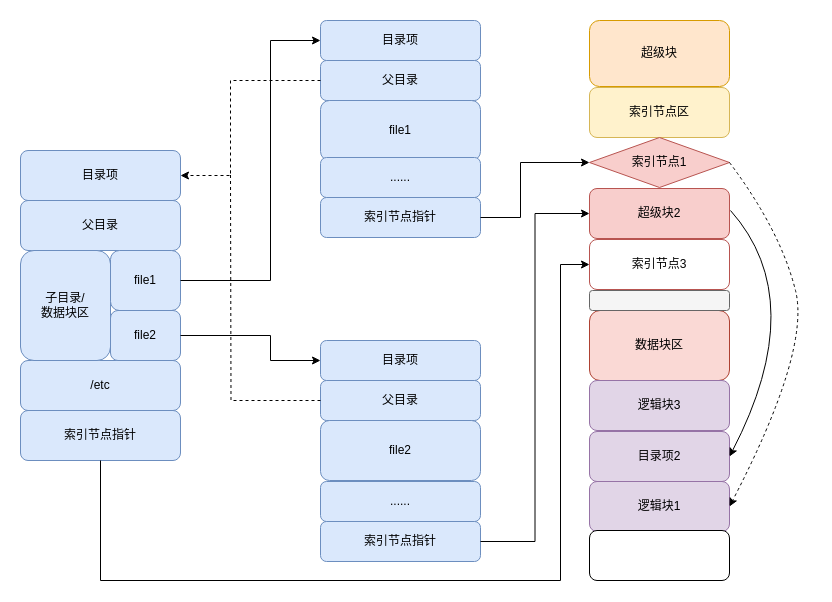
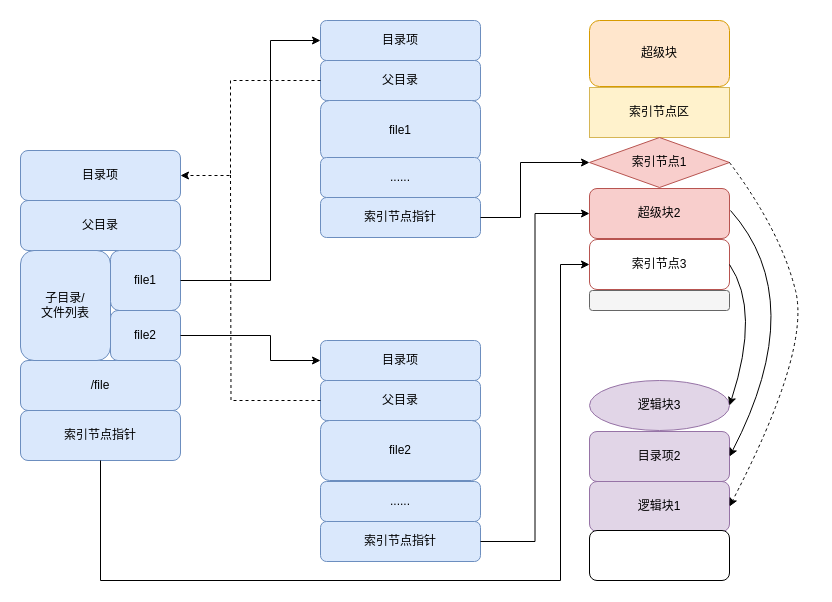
(660, 113) -> (660, 113)
(66, 306) -> (66, 306)
none -> (745, 331)
(660, 346) -> none
(101, 386) -> (101, 386)
(660, 406) -> (660, 406)
